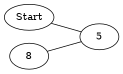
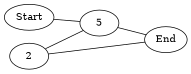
none -> (166, 40)
(29, 56) -> (29, 56)
